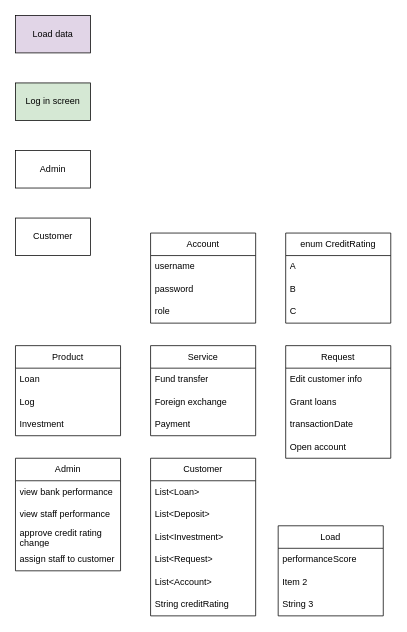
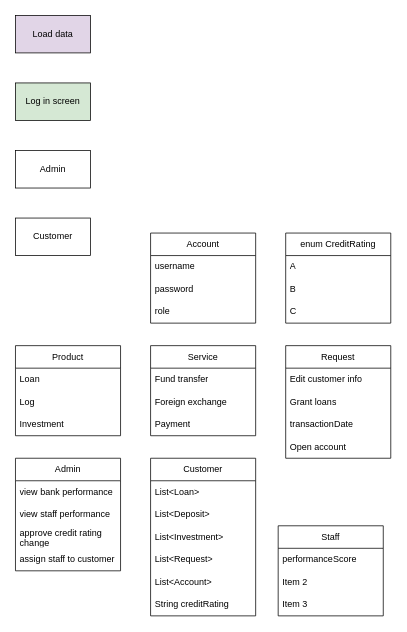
(330, 537) -> (330, 537)
(300, 604) -> (296, 604)
